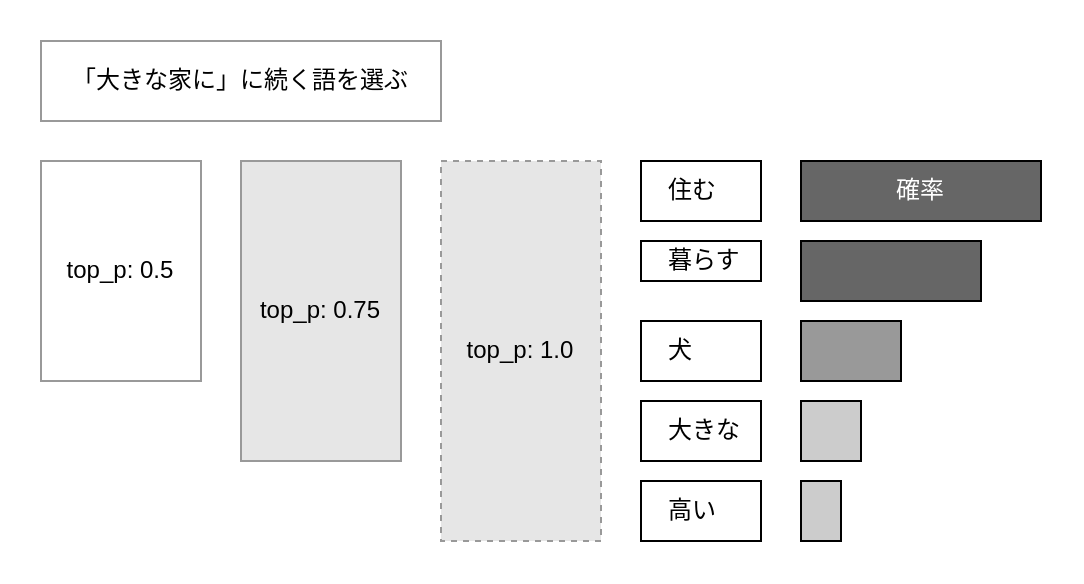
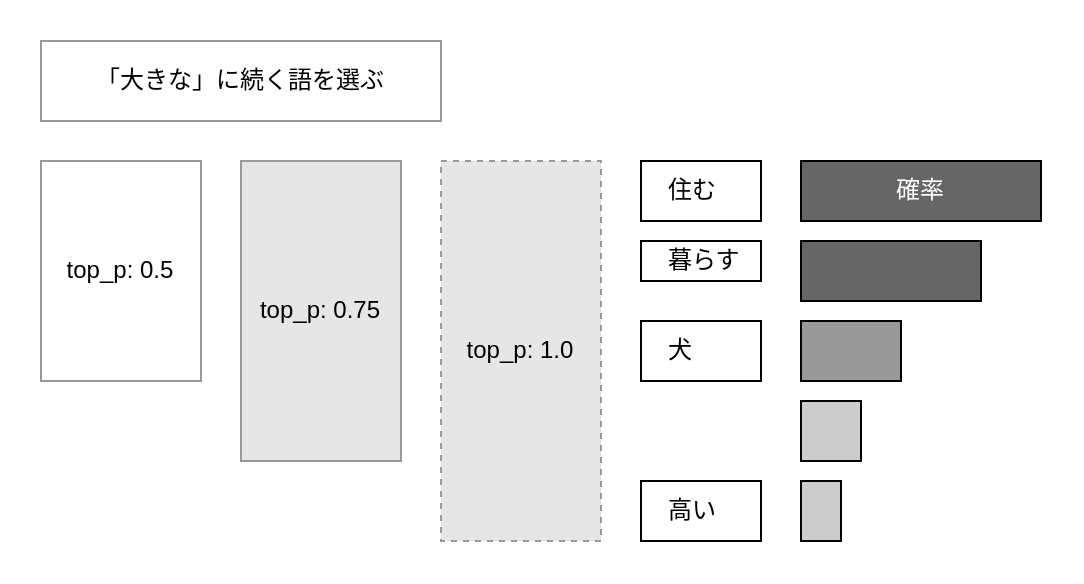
(241, 81) -> (241, 81)
(701, 431) -> none
